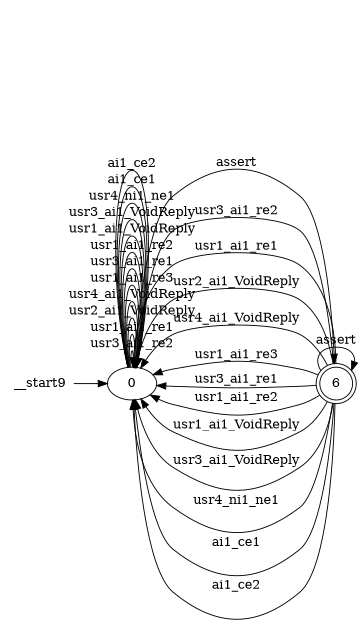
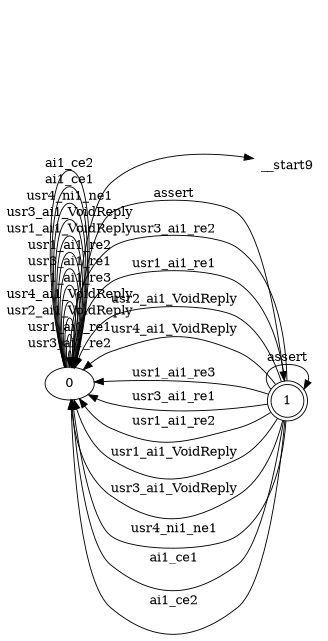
(86, 384) -> (98, 205)
(336, 384) -> (287, 401)
